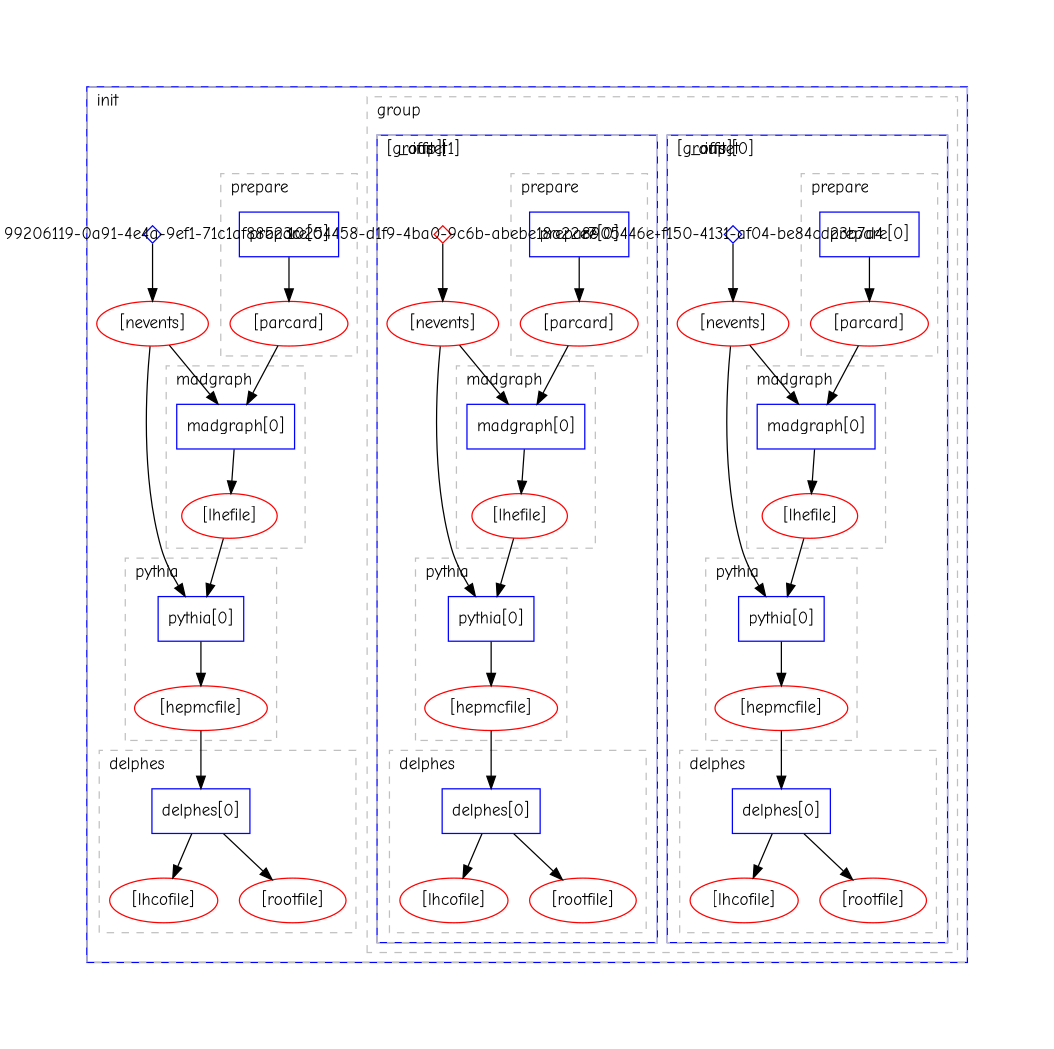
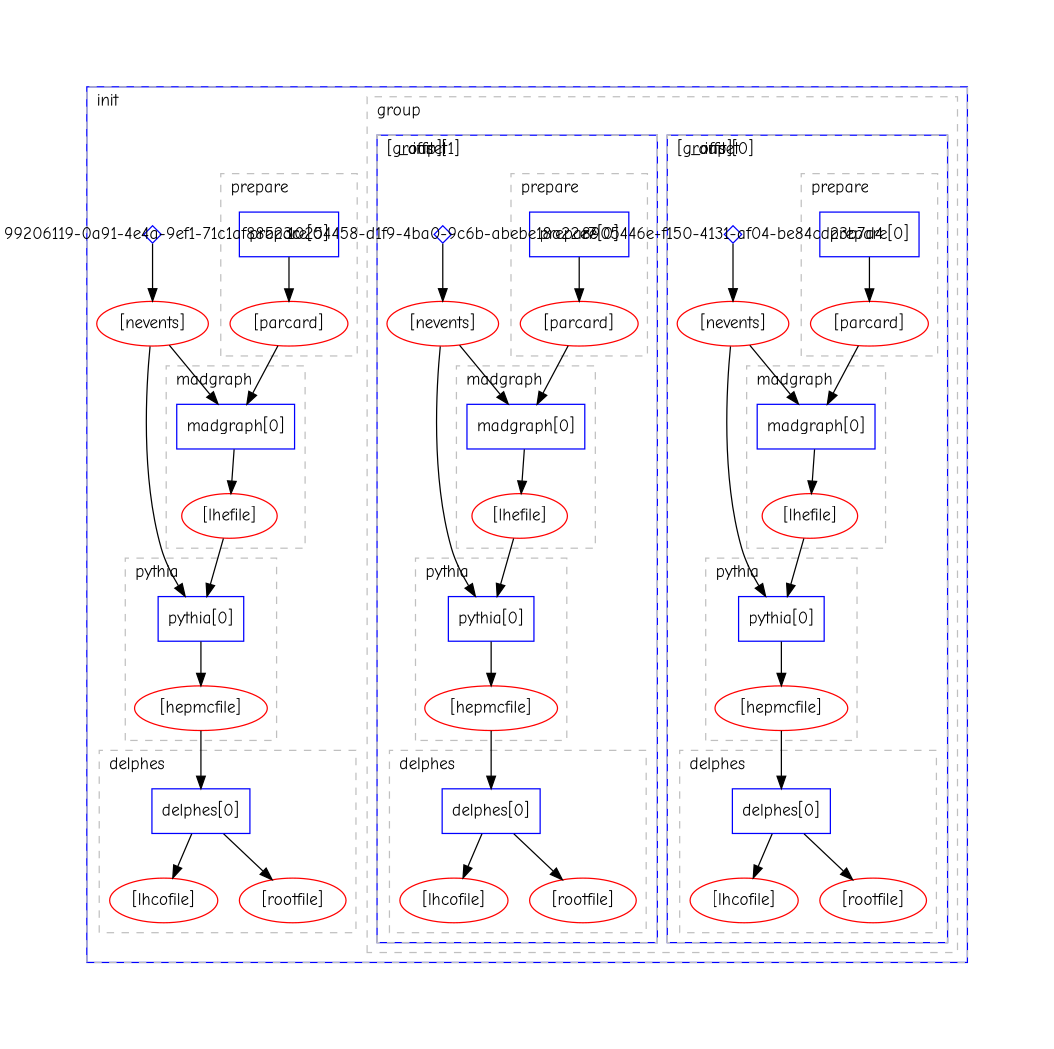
(443, 234) -> (443, 234)
